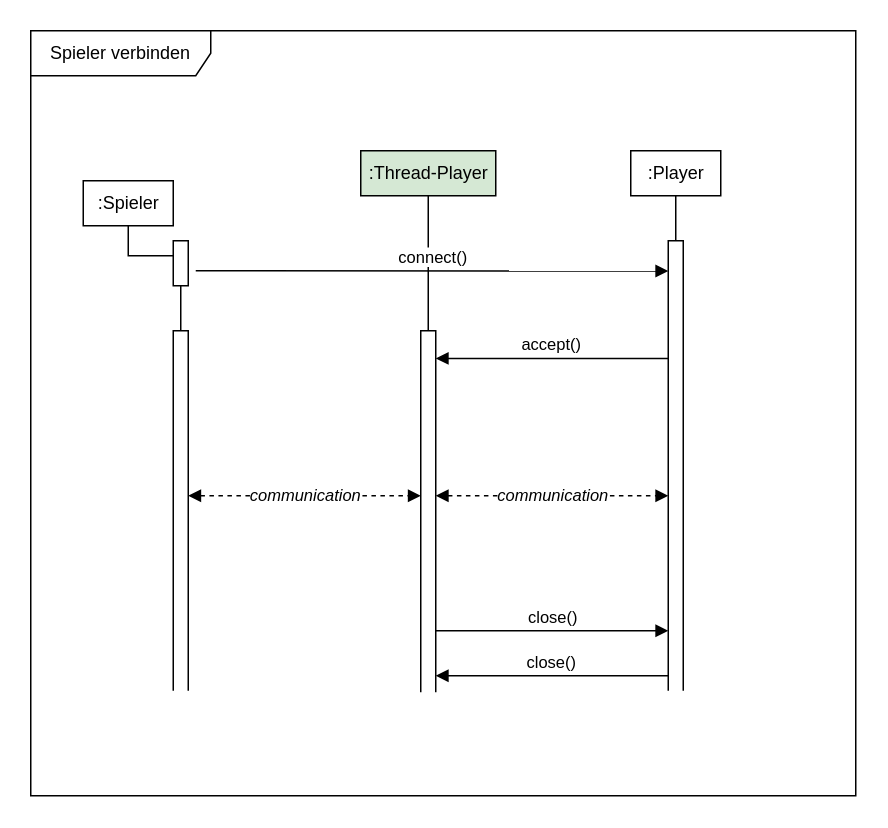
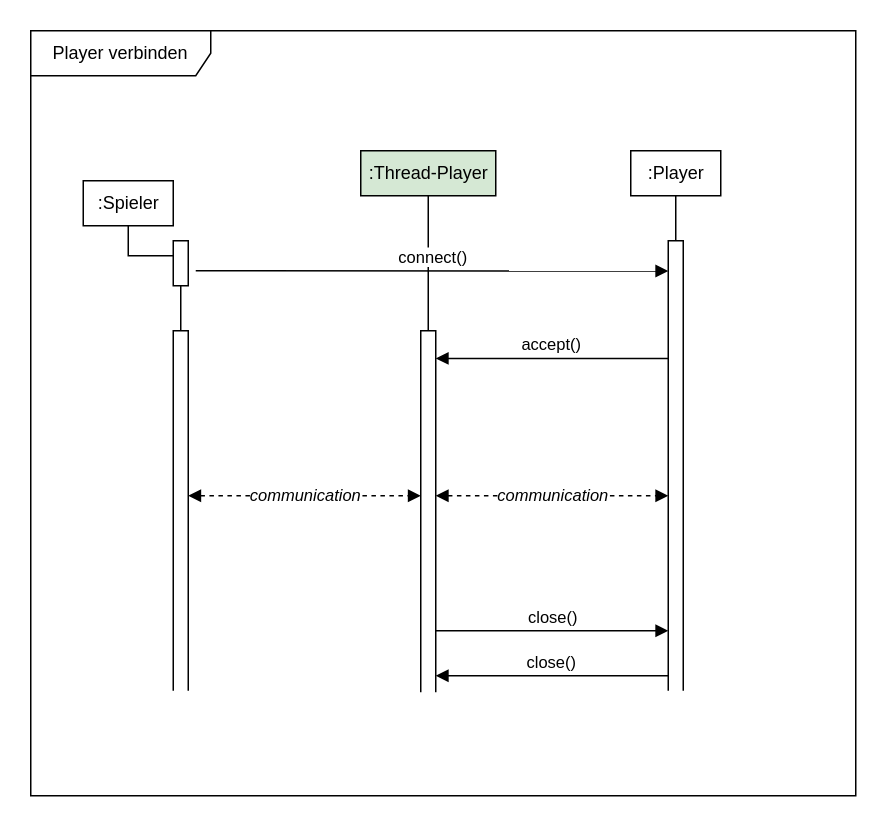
(121, 53) -> (121, 53)
